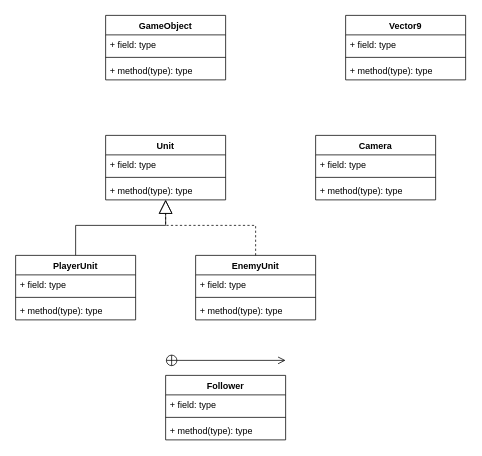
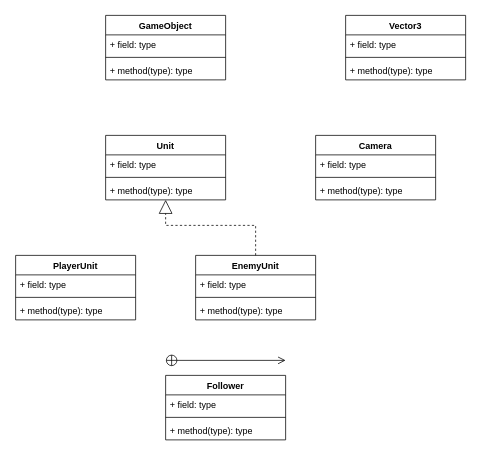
(405, 26) -> (405, 26)
(104, 225) -> none
